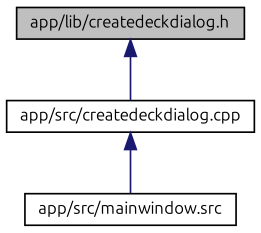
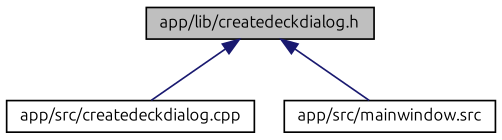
(131, 172) -> (332, 75)
